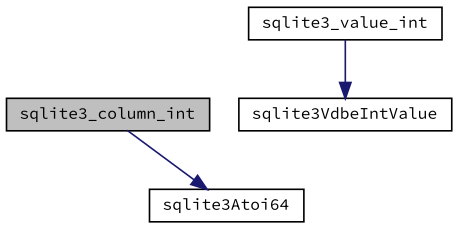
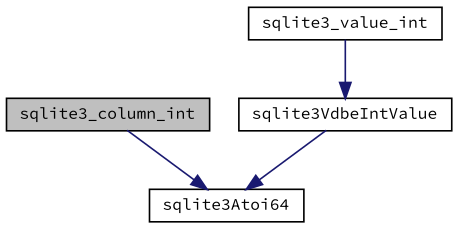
none -> (293, 155)
